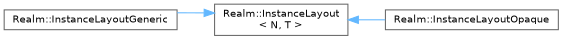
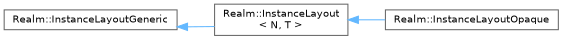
(191, 13) -> (201, 27)
